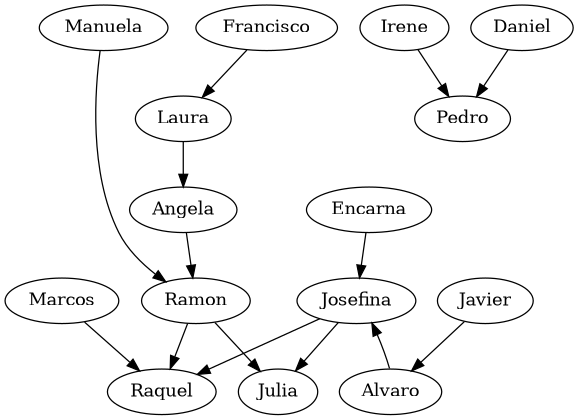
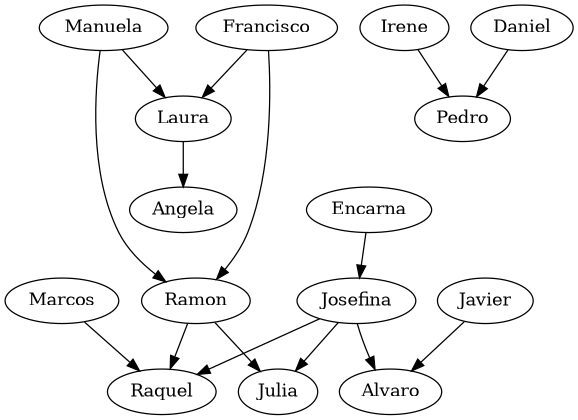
none -> (140, 69)
(189, 249) -> (265, 164)
(384, 351) -> (363, 341)
